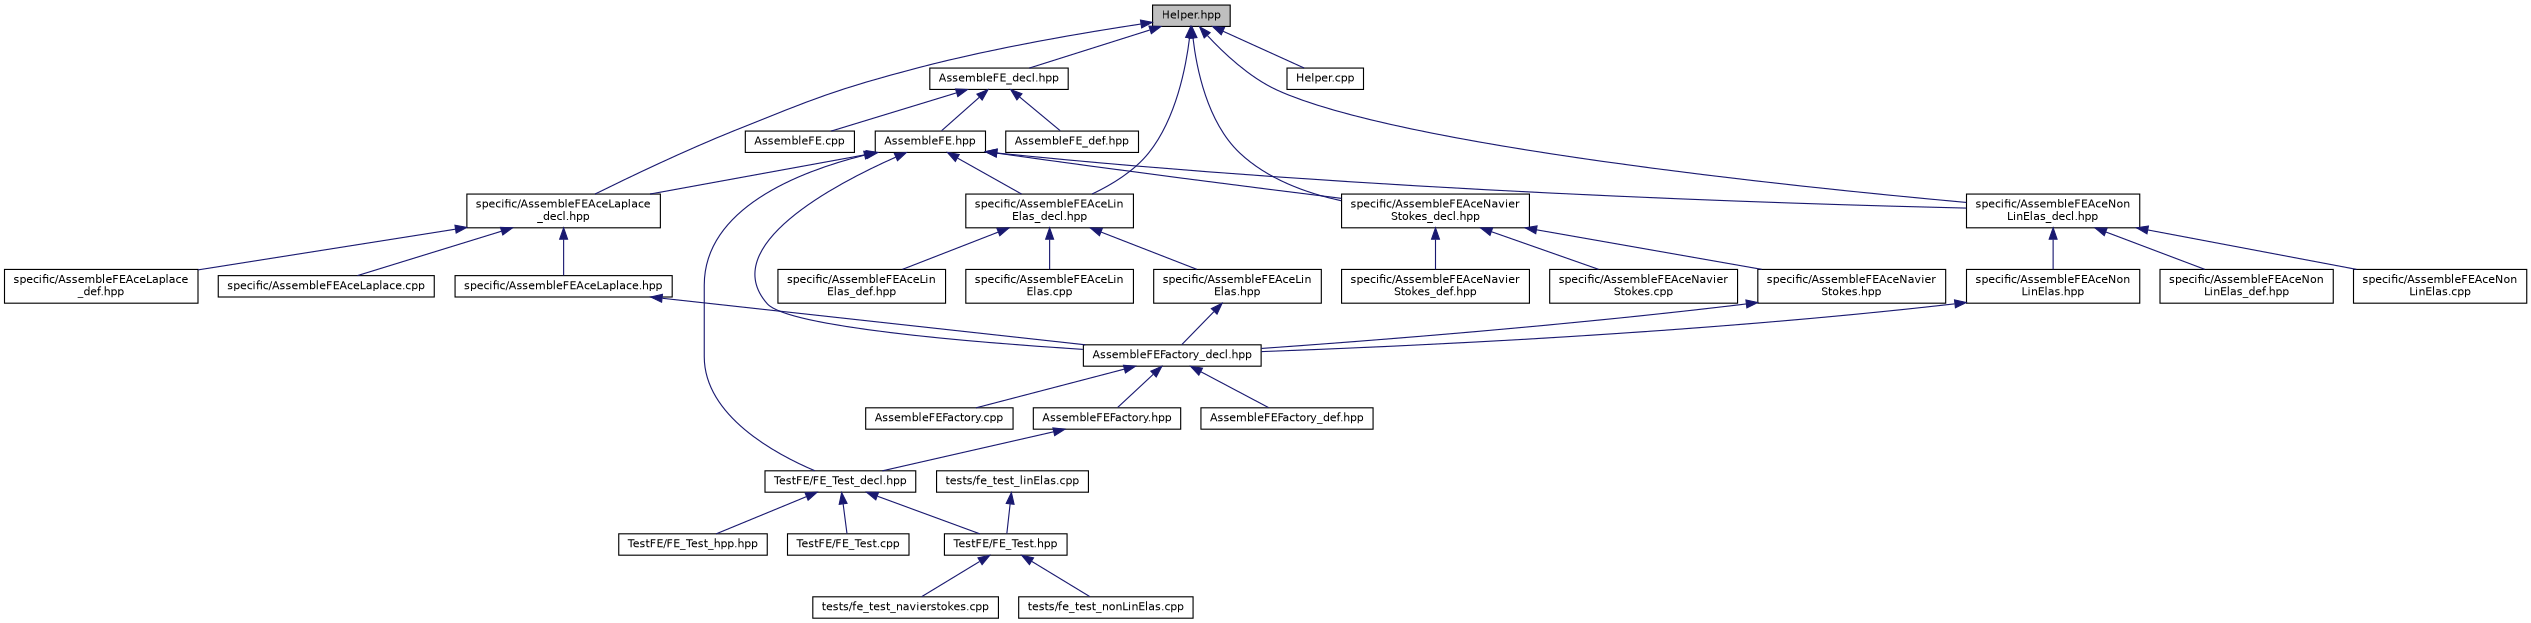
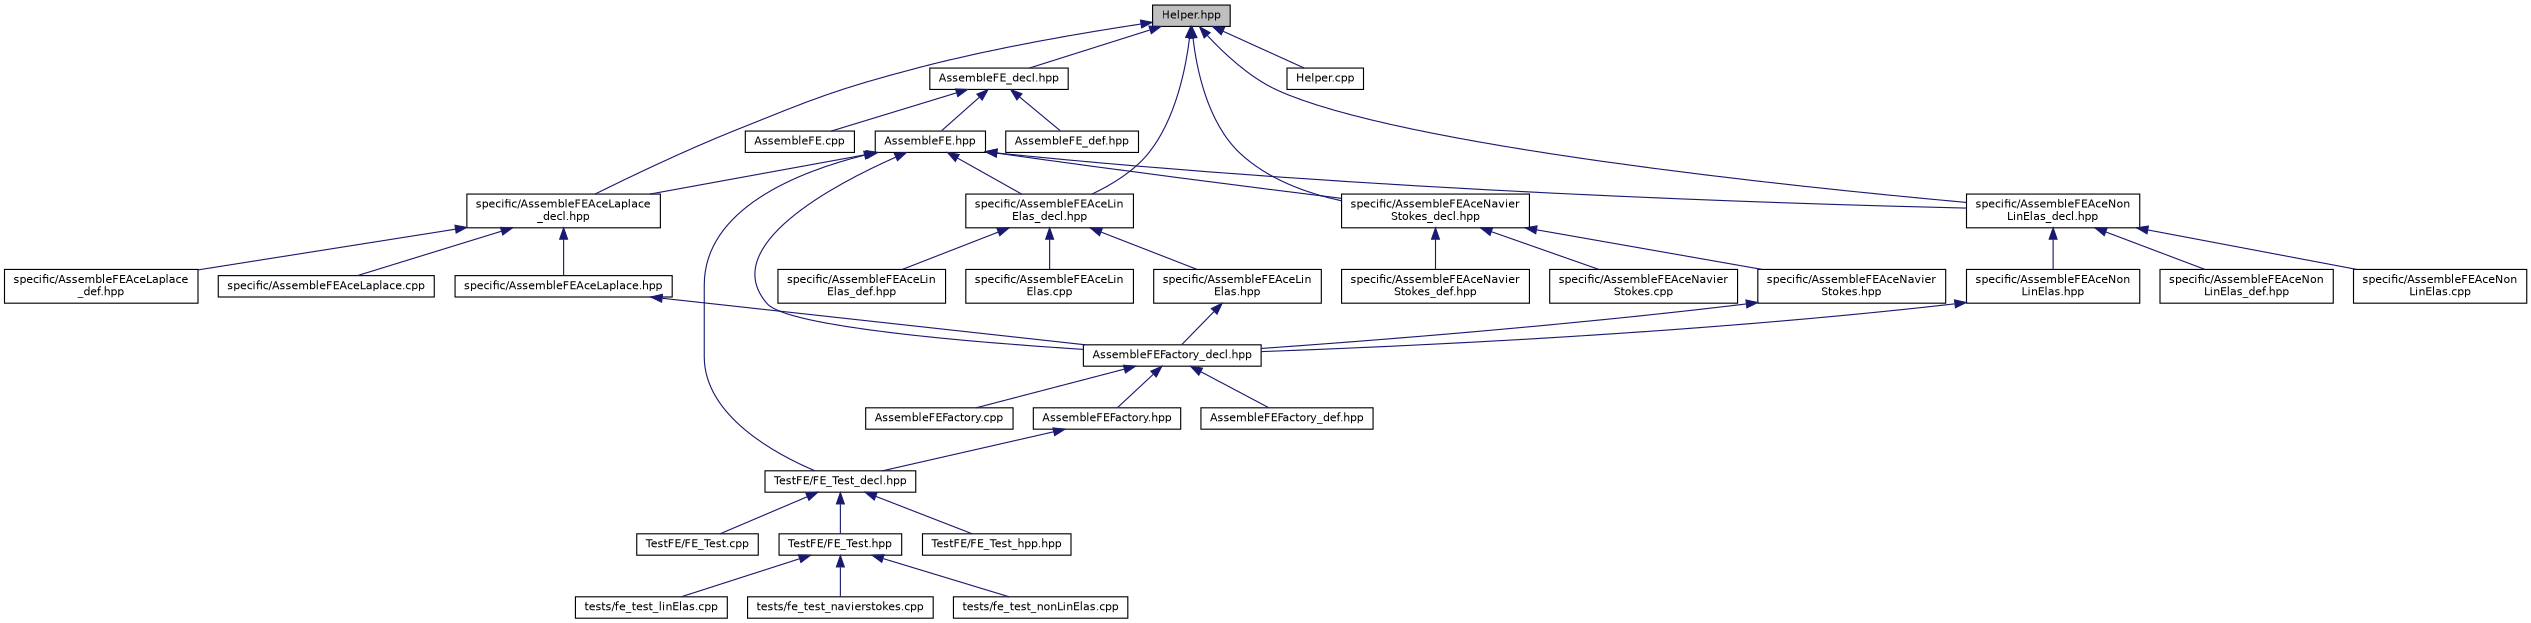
(1008, 519) -> (740, 578)
